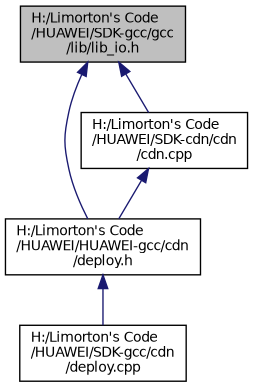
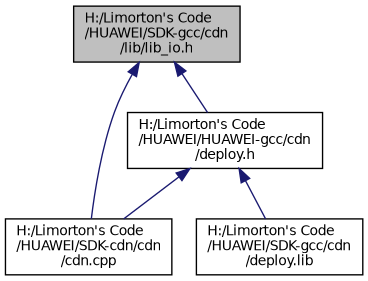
(103, 34) -> (157, 34)
(130, 200) -> (151, 198)
(103, 353) -> (280, 247)
